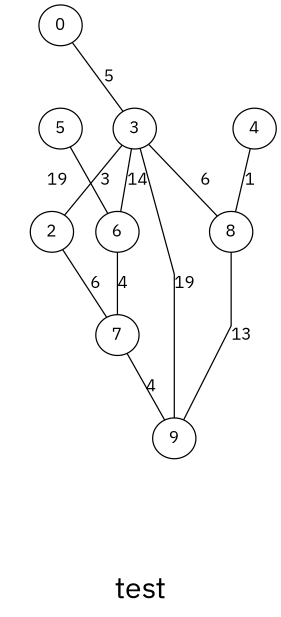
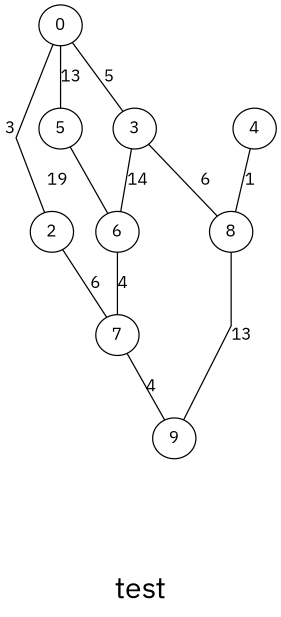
none -> (61, 77)
(96, 177) -> (20, 128)
(174, 281) -> none
